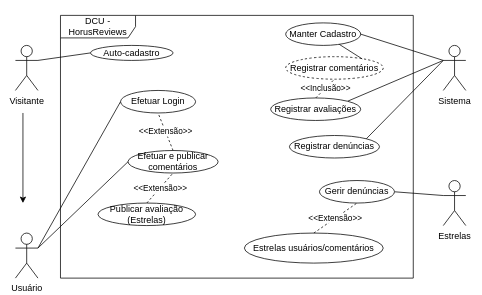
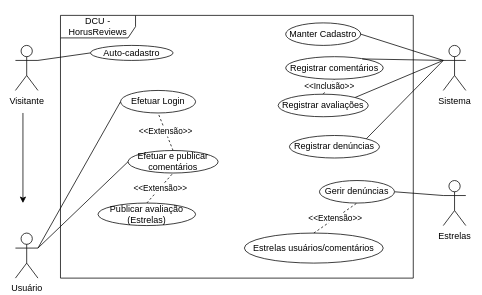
(351, 52) -> (399, 60)
(334, 68) -> (334, 68)
(315, 109) -> (323, 105)
